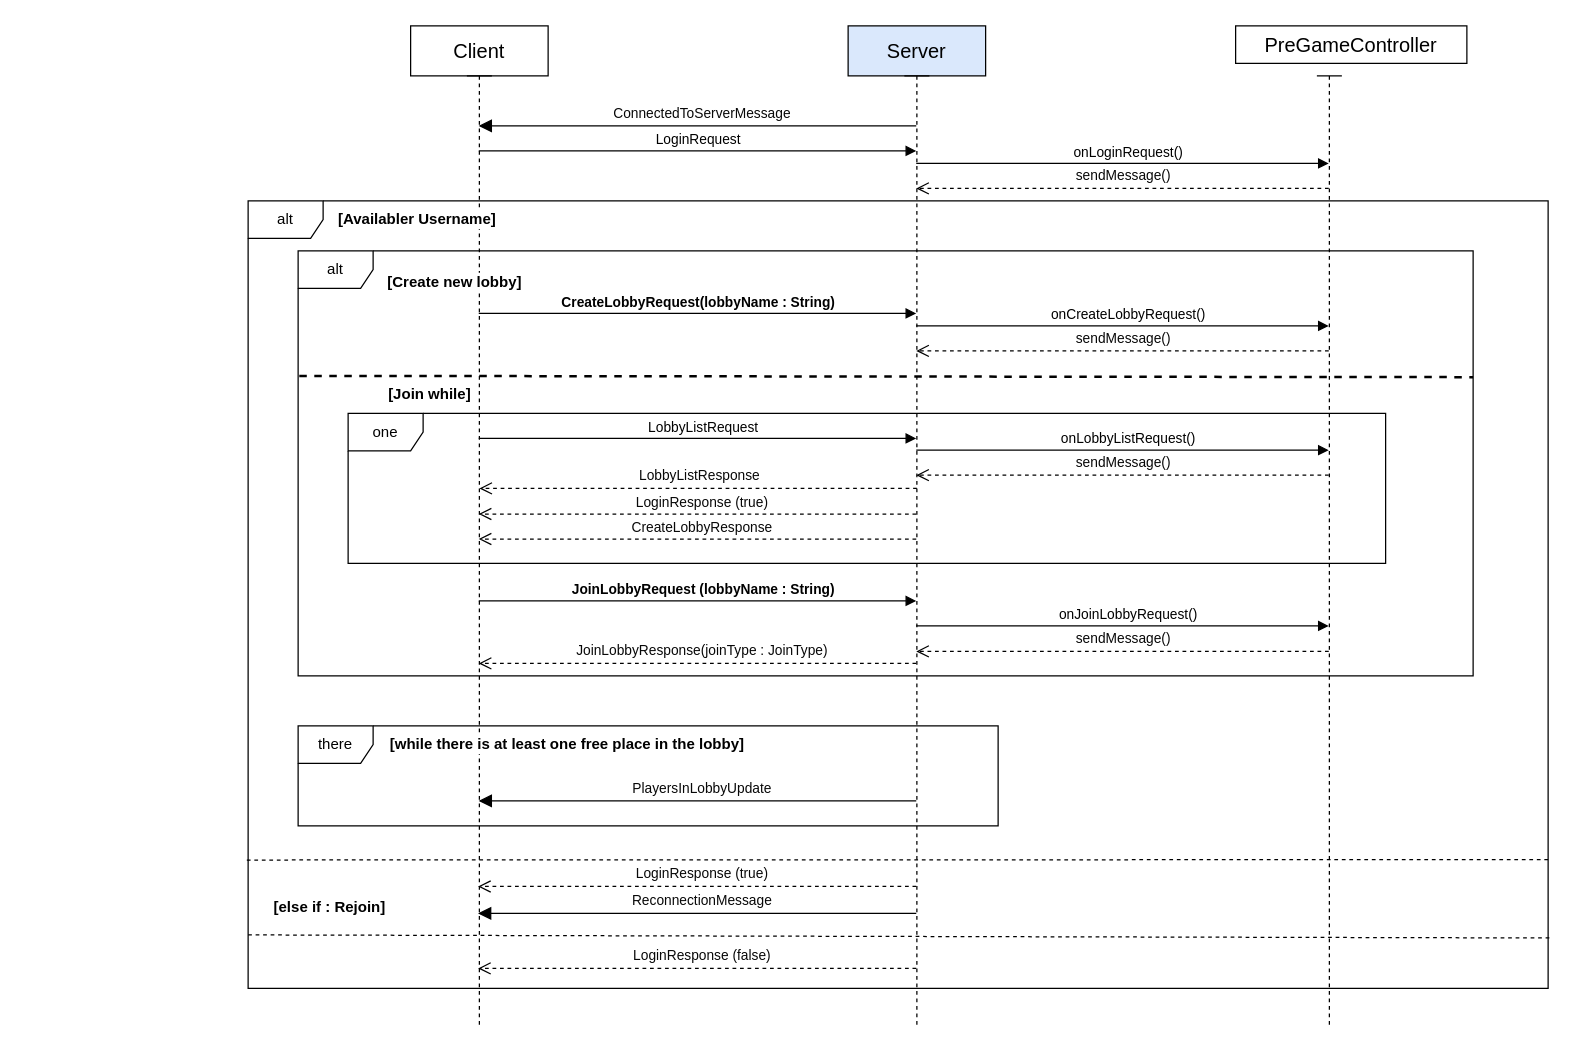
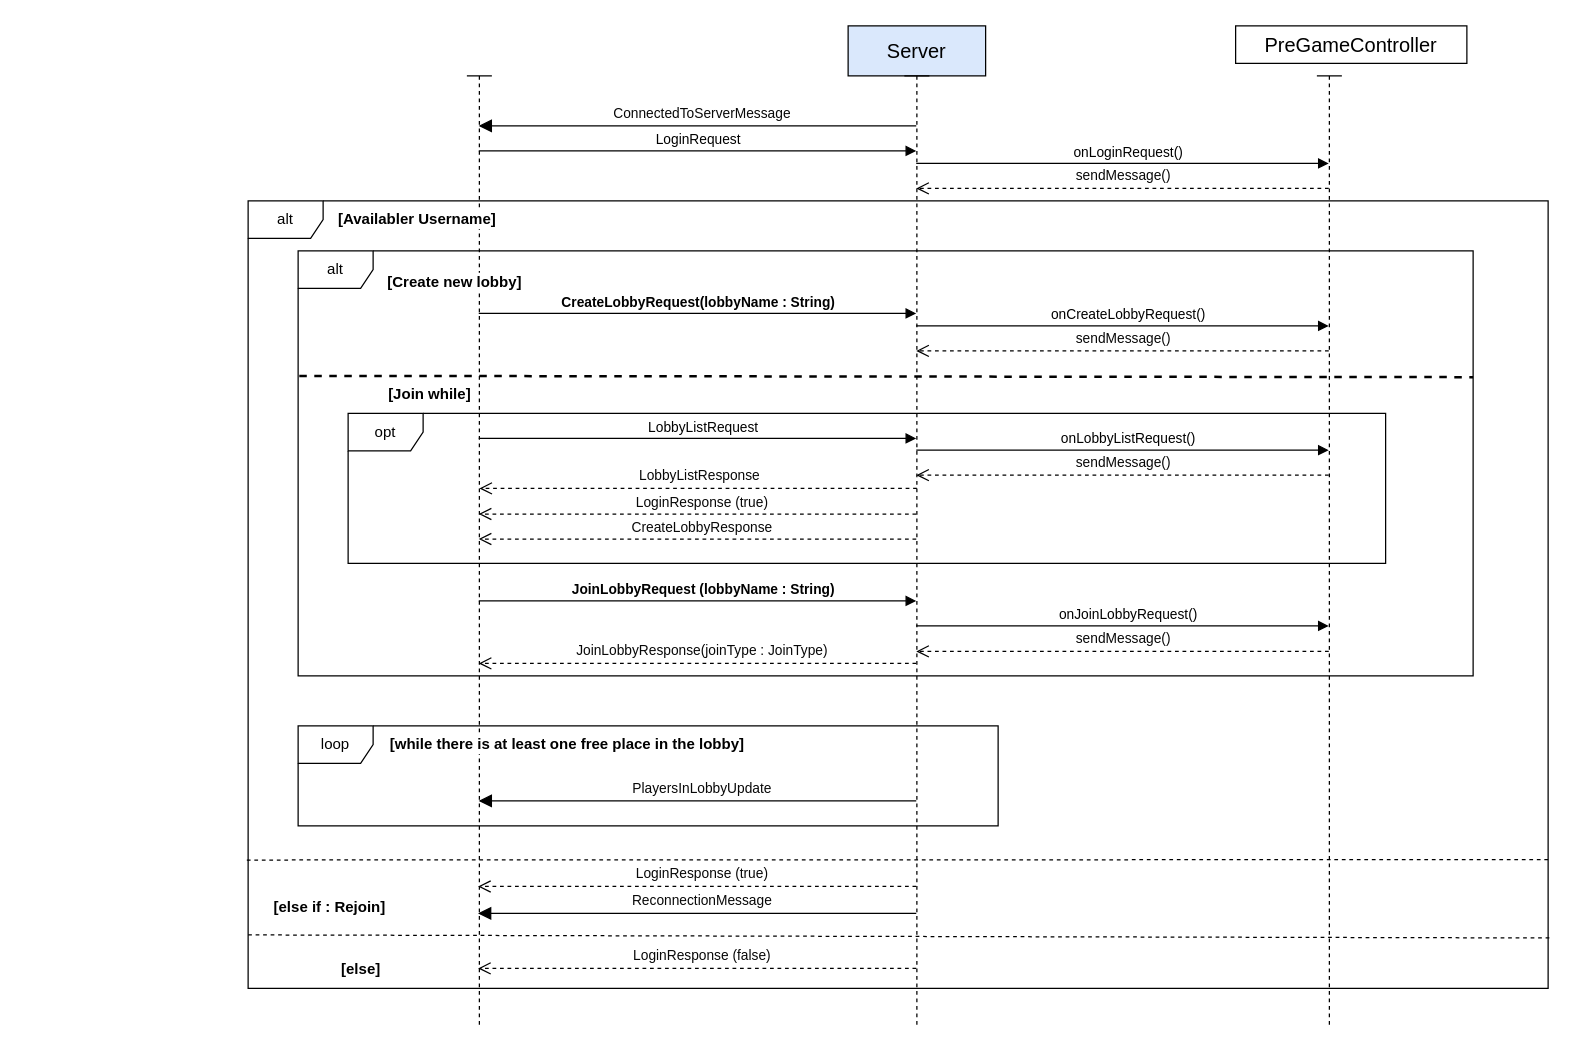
(479, 51) -> none
(386, 432) -> (386, 432)
(336, 744) -> (336, 744)
none -> (361, 969)
